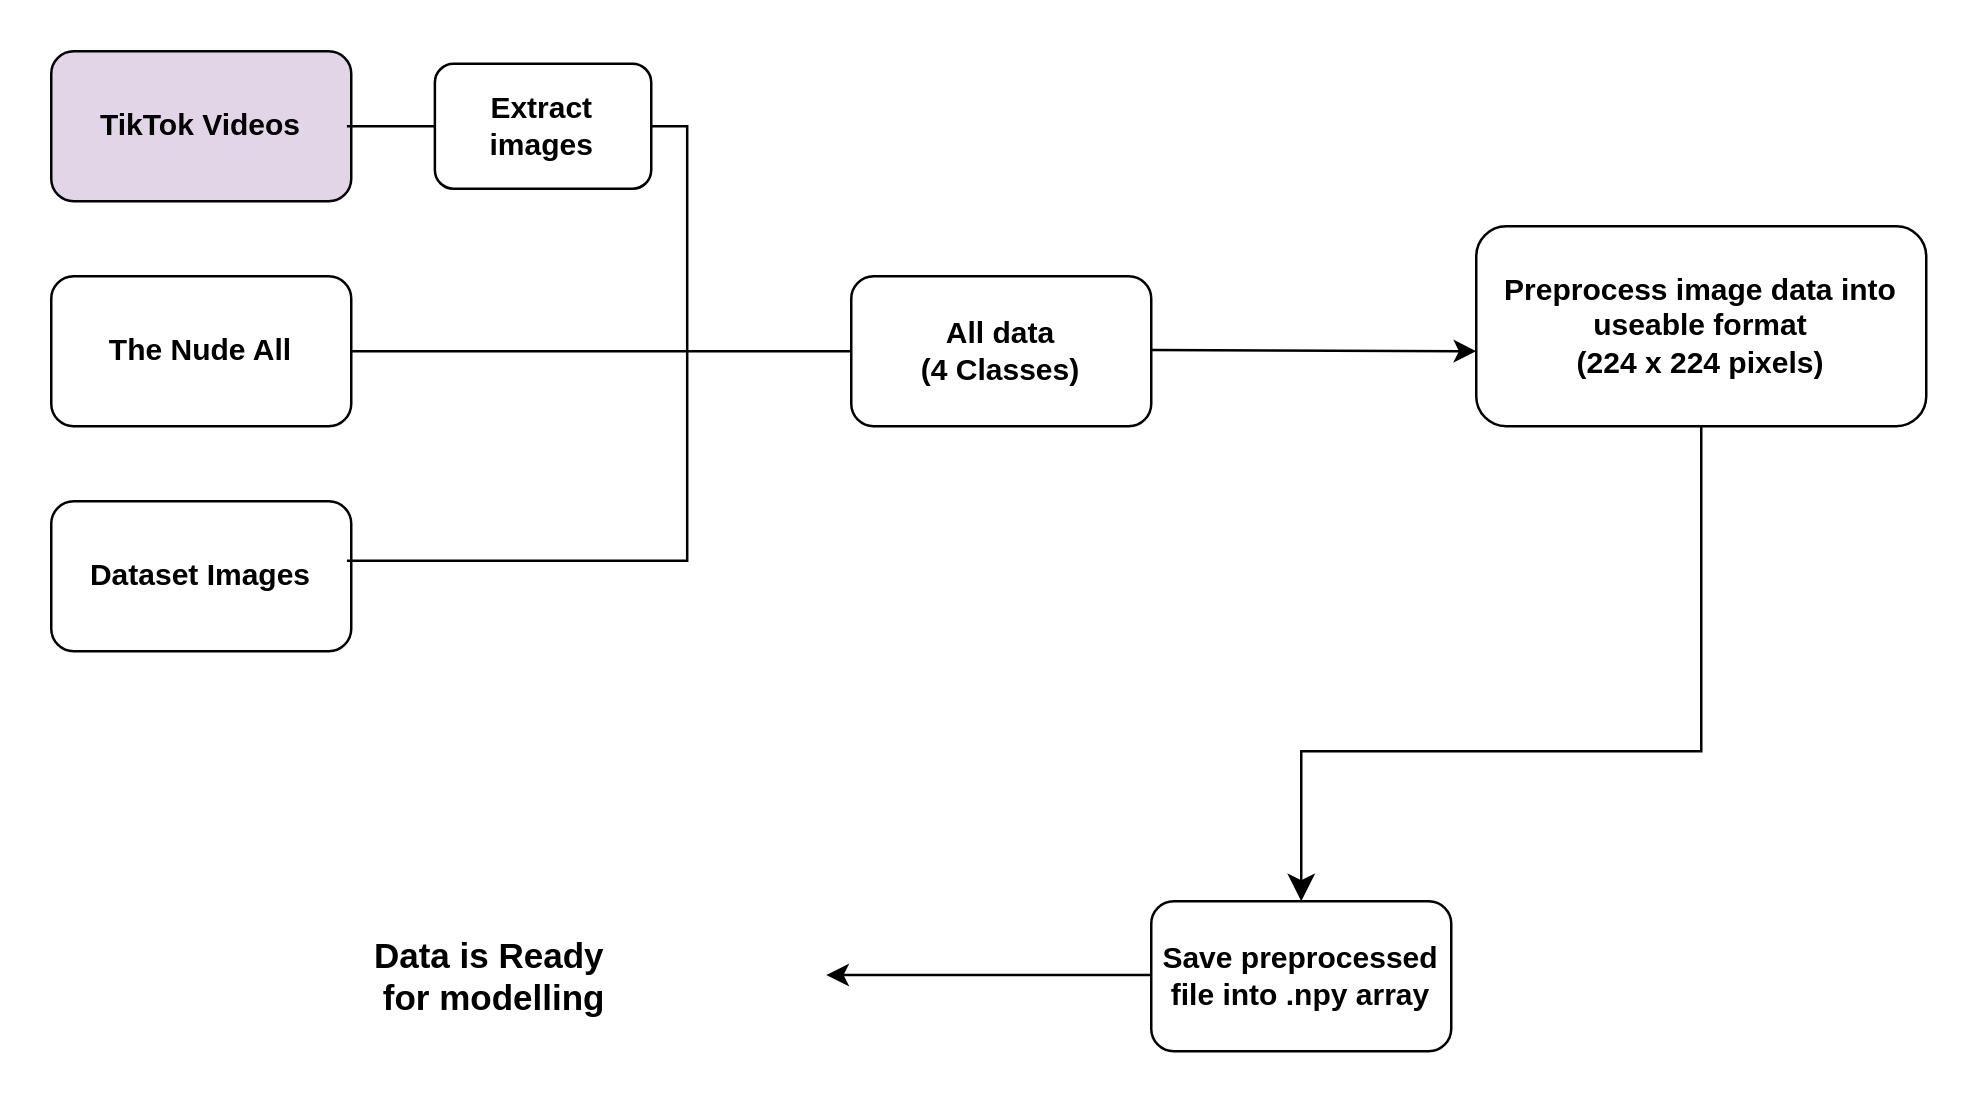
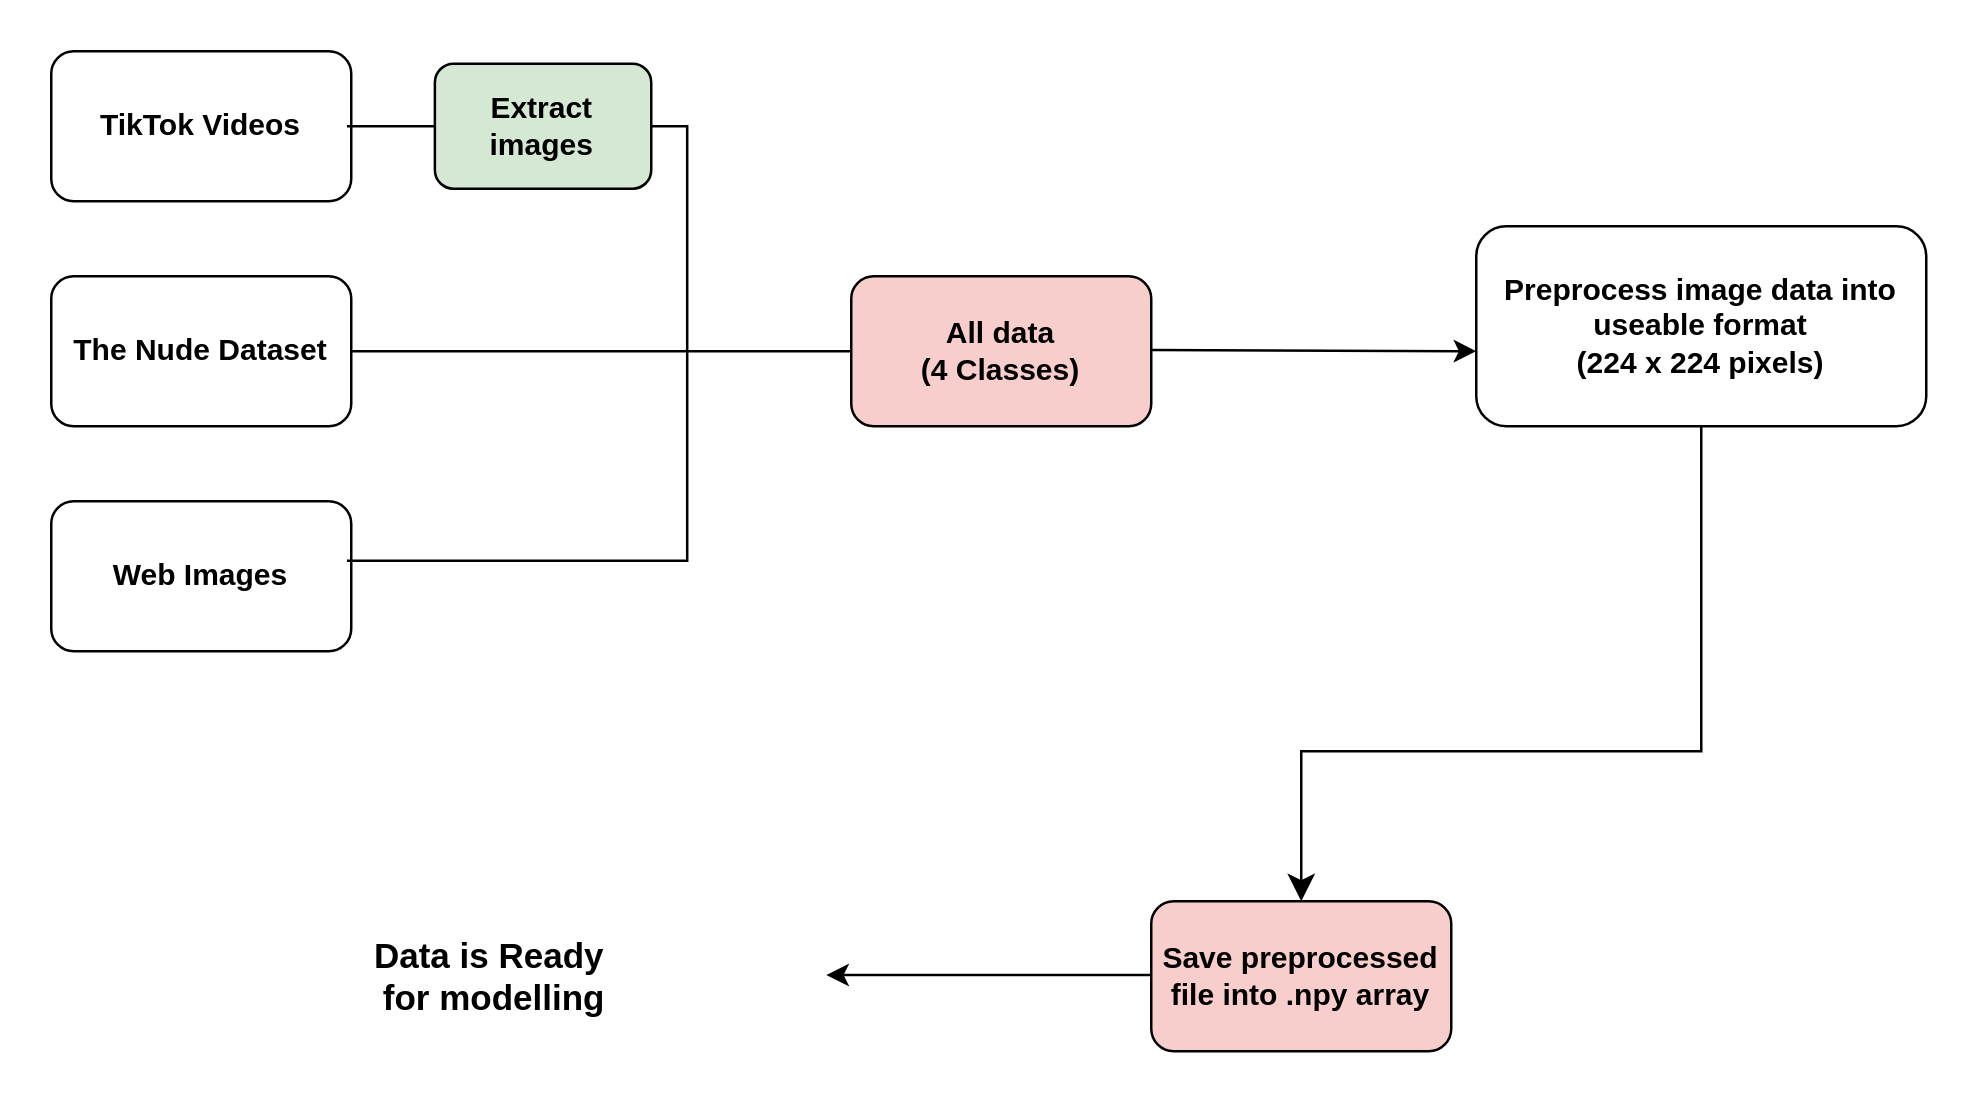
(201, 126) -> (201, 126)
(543, 126) -> (543, 126)
(201, 351) -> (201, 351)
(1001, 351) -> (1001, 351)
(201, 576) -> (201, 576)
(1301, 976) -> (1301, 976)
